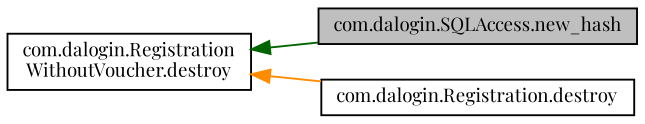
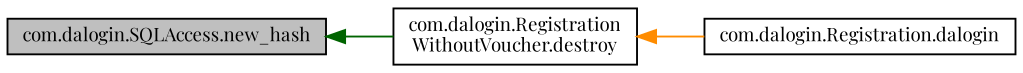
(294, 45) -> (369, 37)
(478, 97) -> (860, 37)
